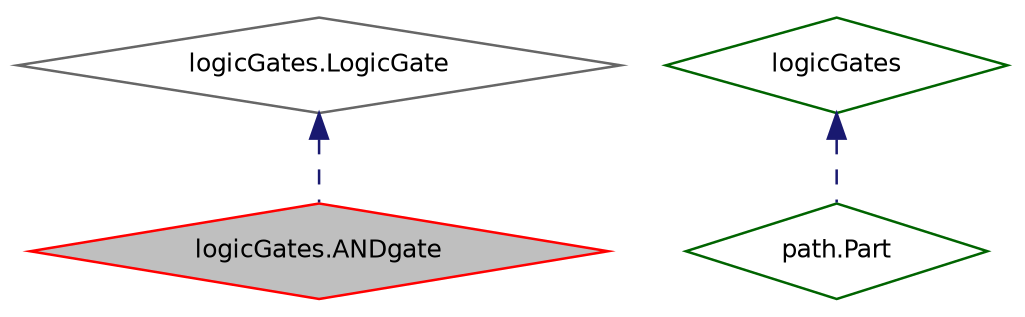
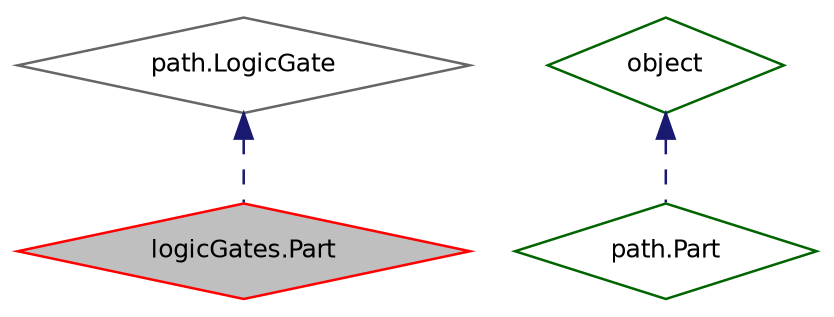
(319, 65) -> (244, 65)
(837, 65) -> (666, 65)
(319, 251) -> (244, 251)
